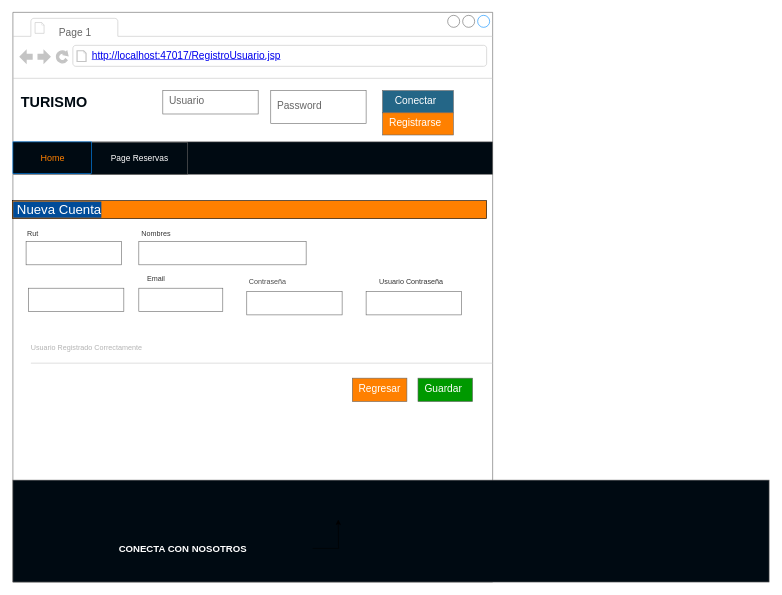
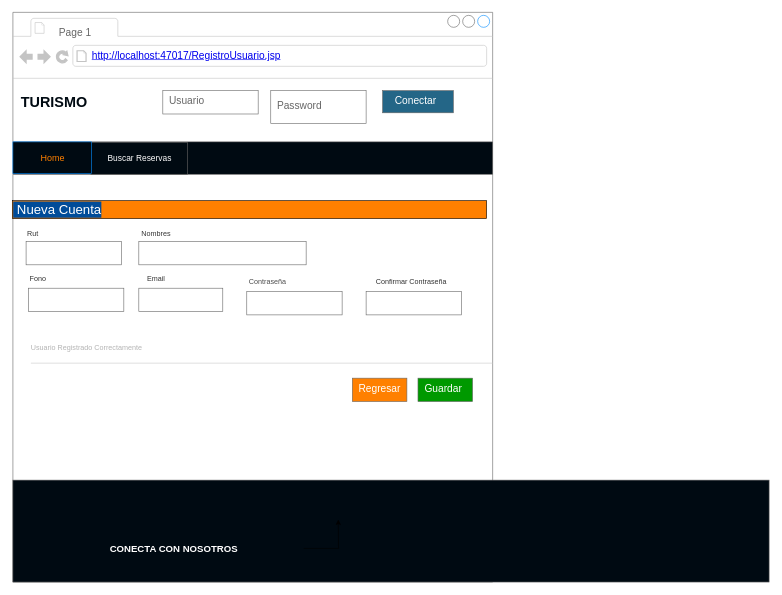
(418, 124) -> none
(140, 159) -> (140, 159)
none -> (38, 279)
(412, 282) -> (412, 282)
(183, 549) -> (174, 549)
